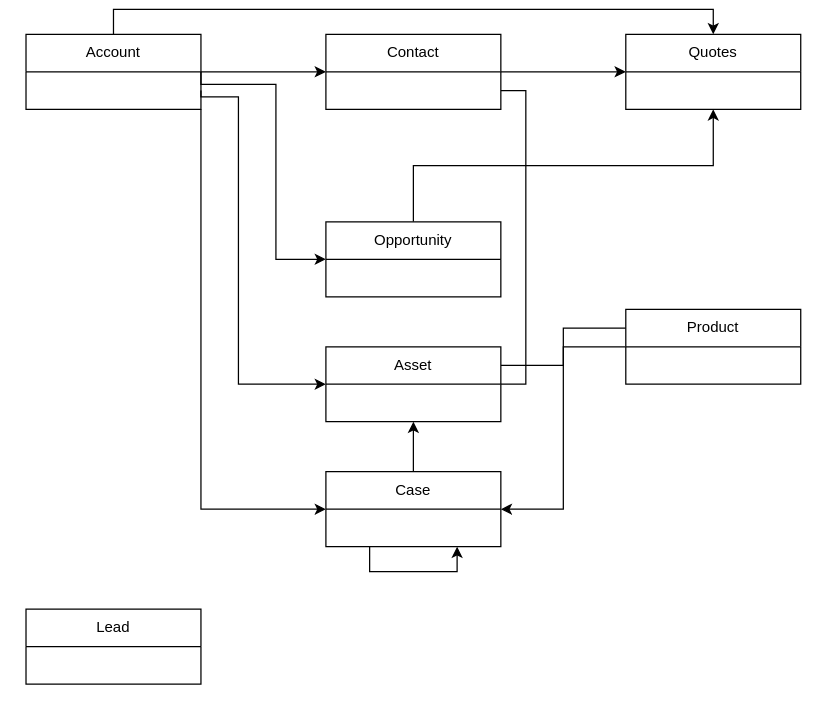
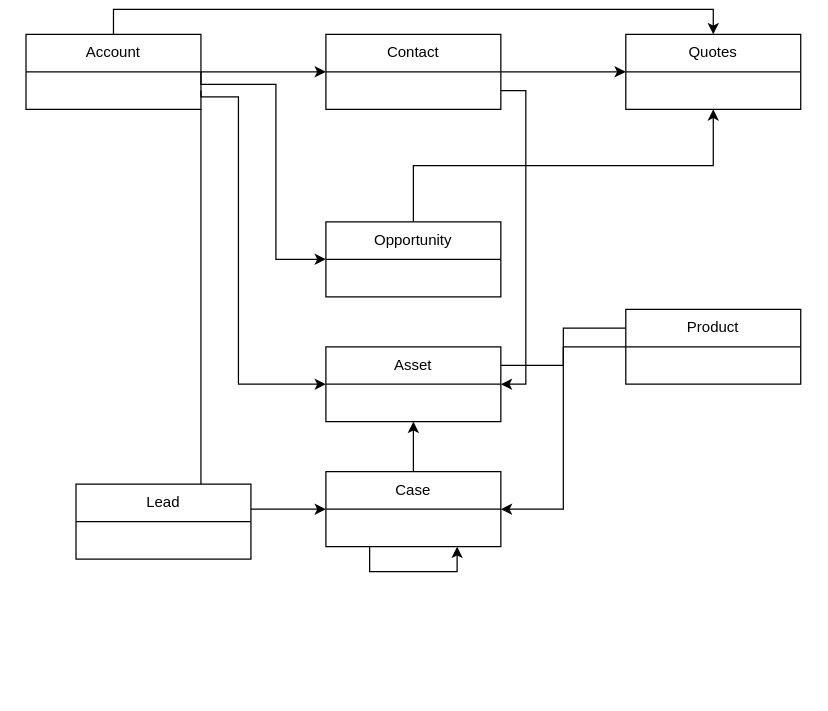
(507, 384) -> (511, 384)
(113, 647) -> (163, 522)
